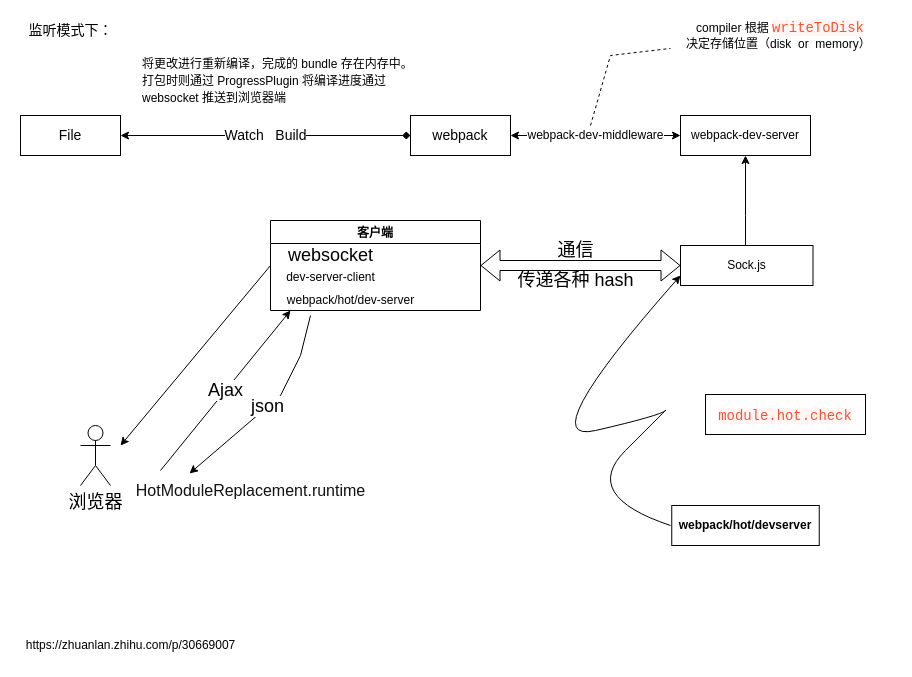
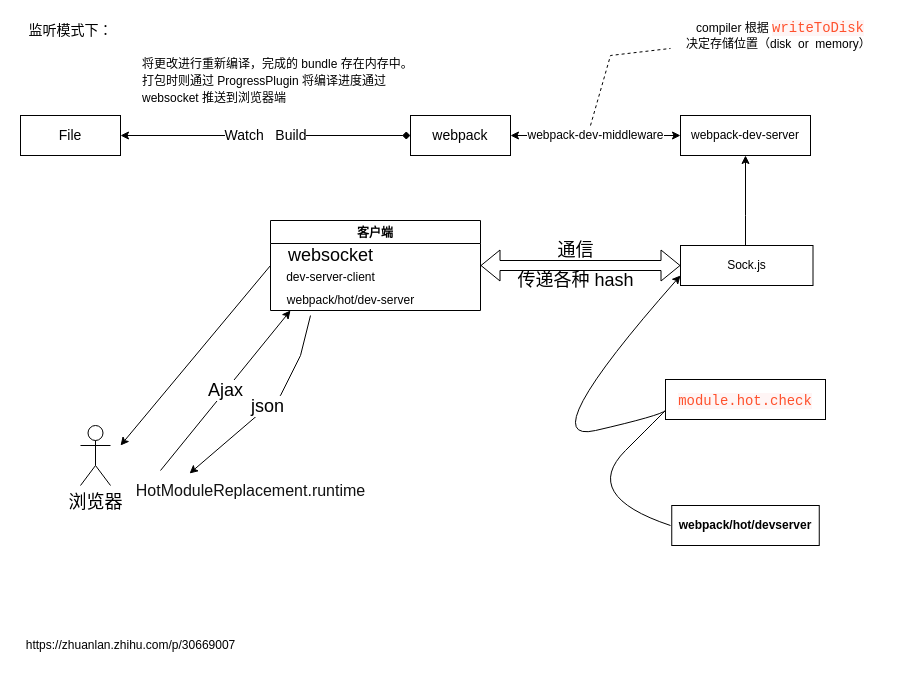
(786, 415) -> (746, 400)
